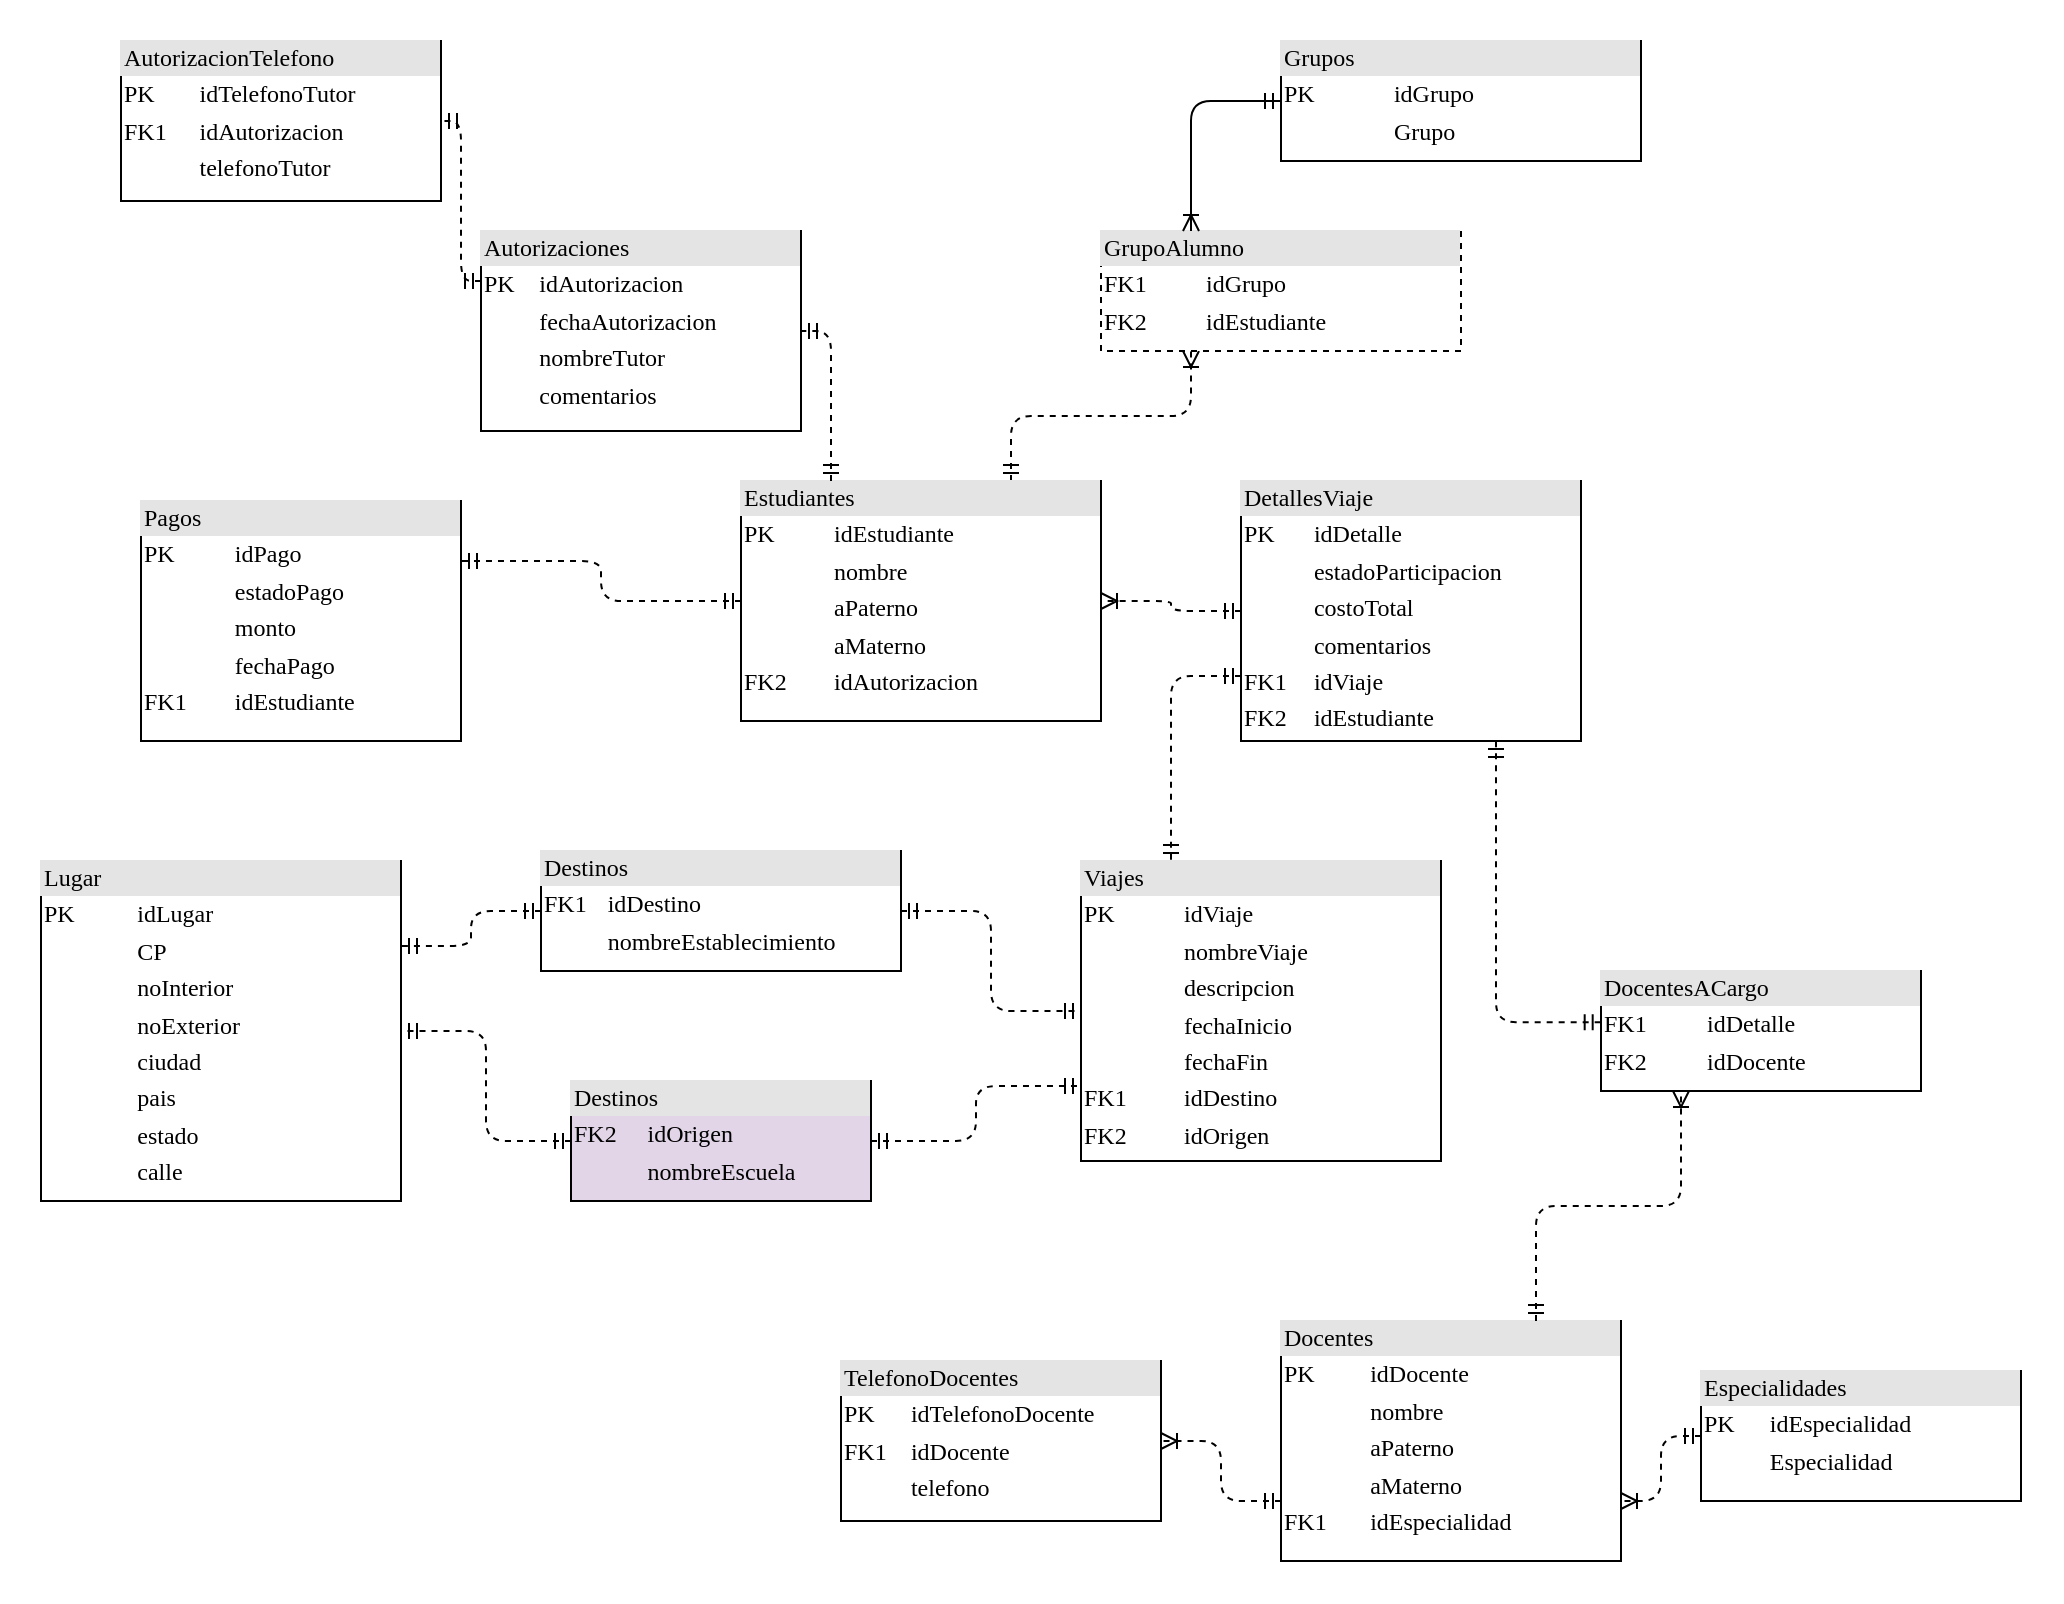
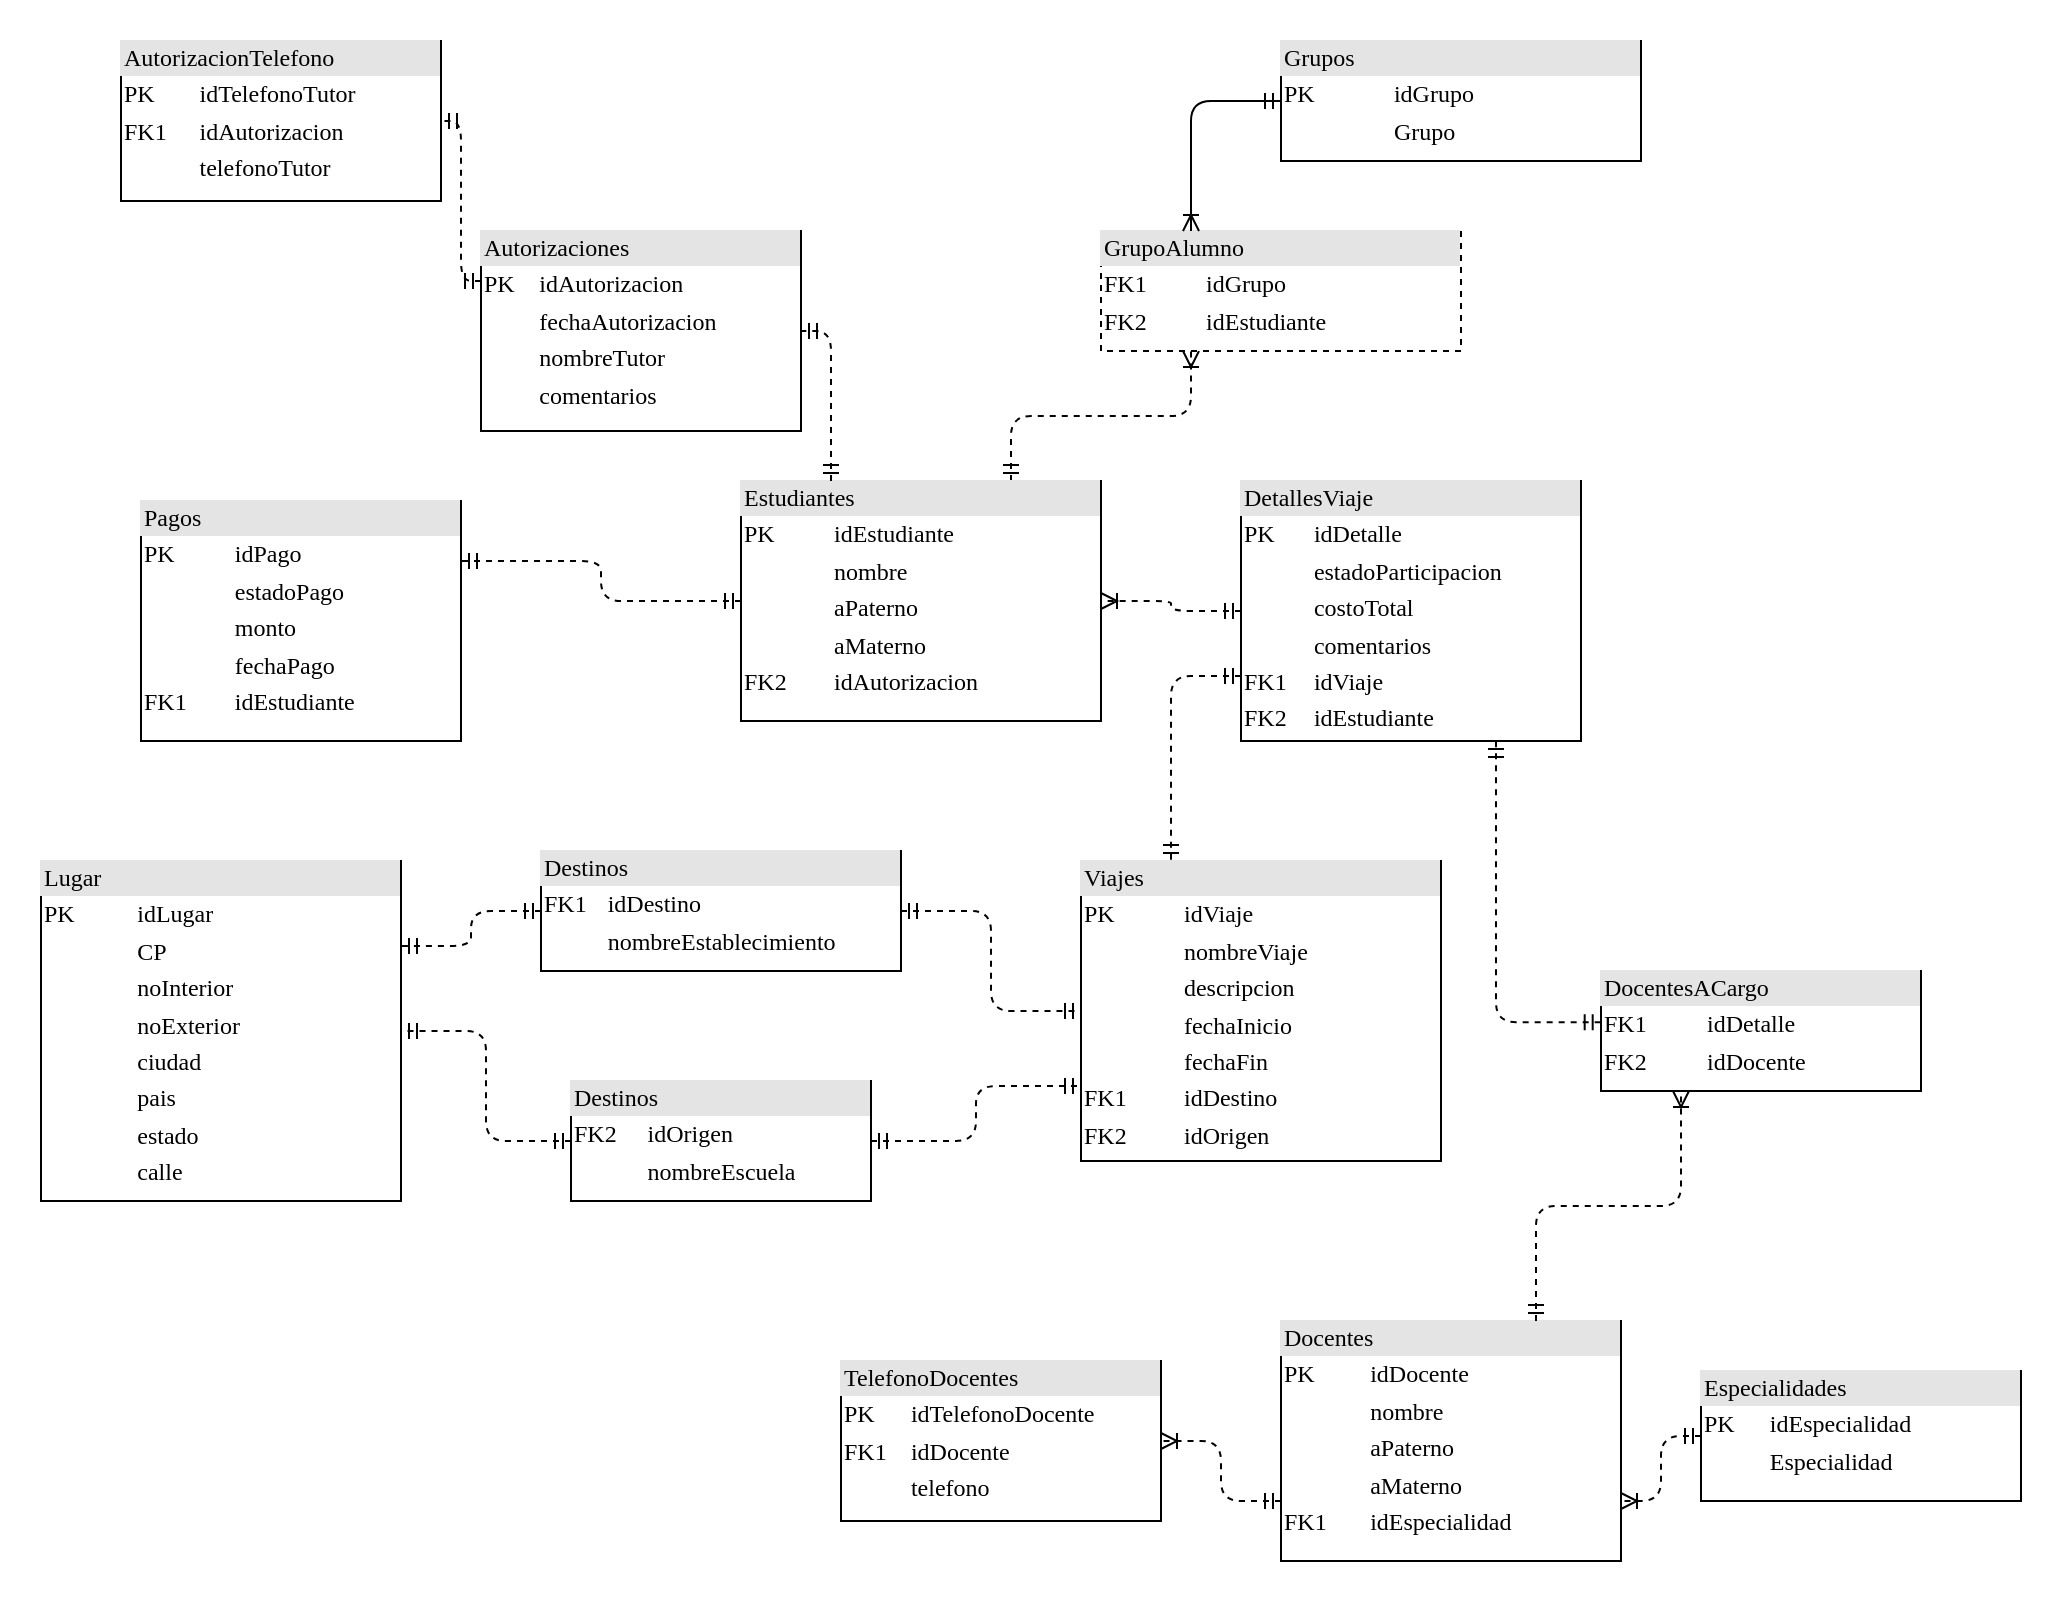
(721, 1141) -> (721, 1141)
